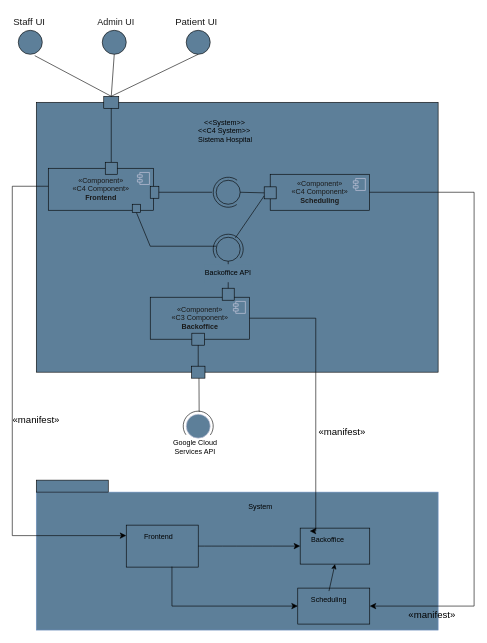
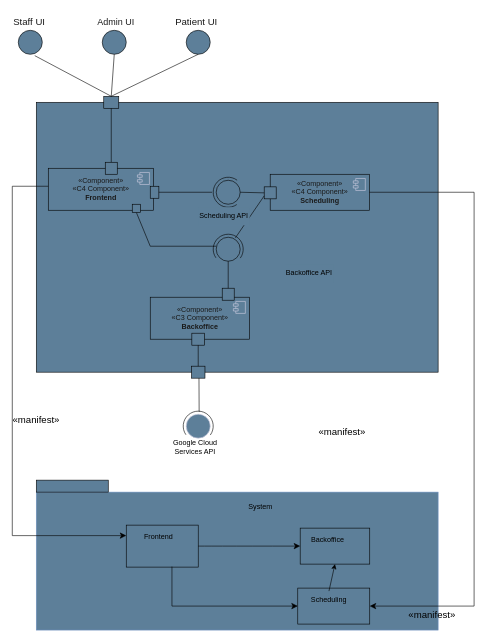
(228, 135) -> none
none -> (224, 216)
(228, 273) -> (309, 273)
(316, 432) -> none
